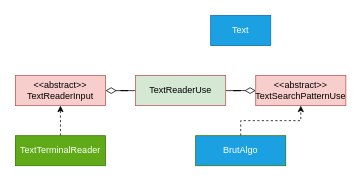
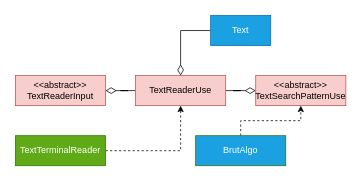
none -> (180, 32)
(180, 90) -> (180, 90)
(60, 123) -> (162, 150)
